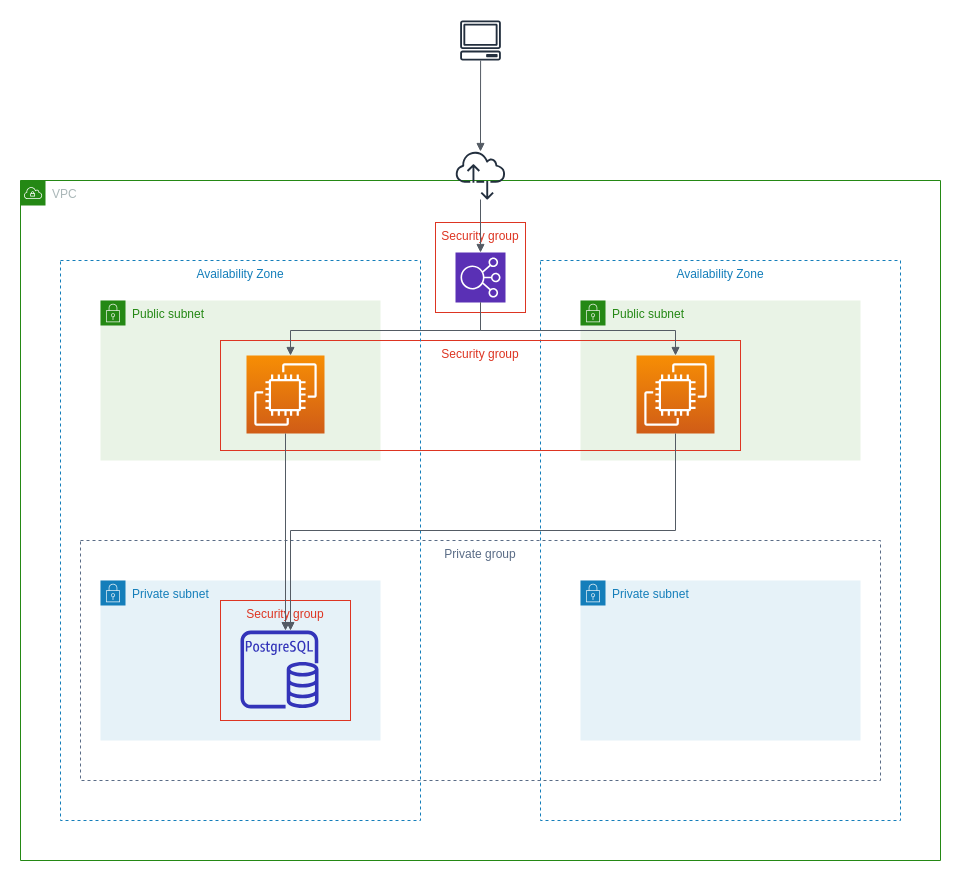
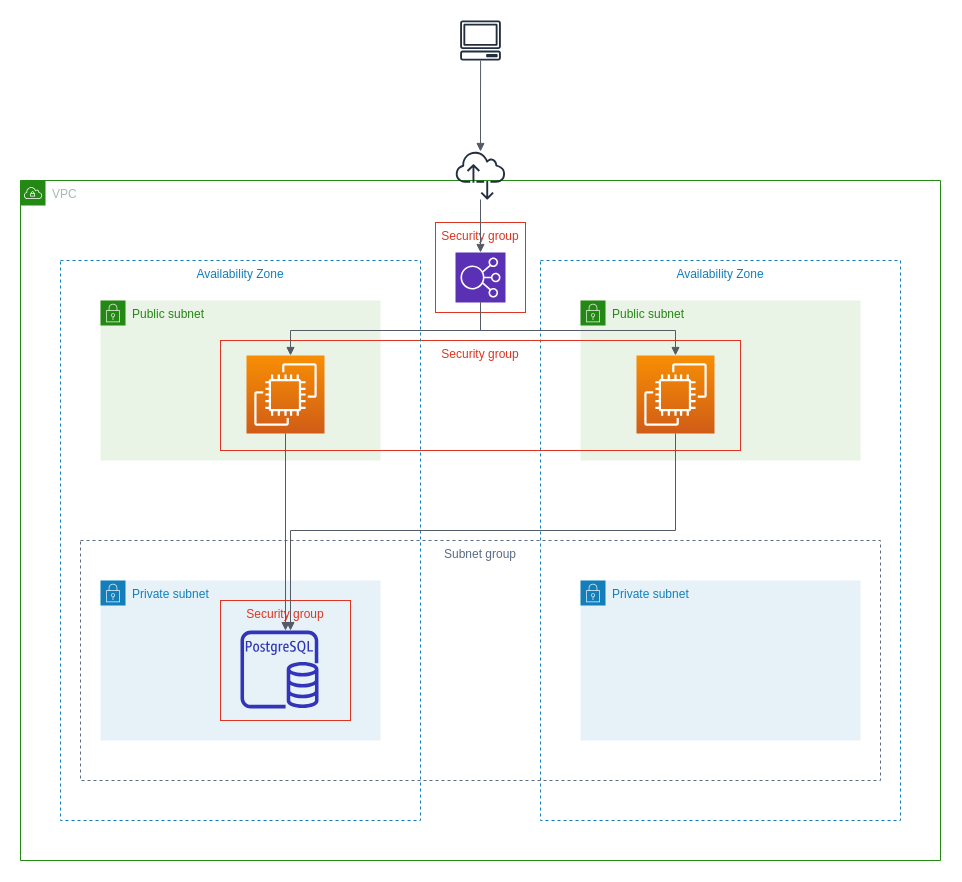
(480, 554) -> (480, 554)
